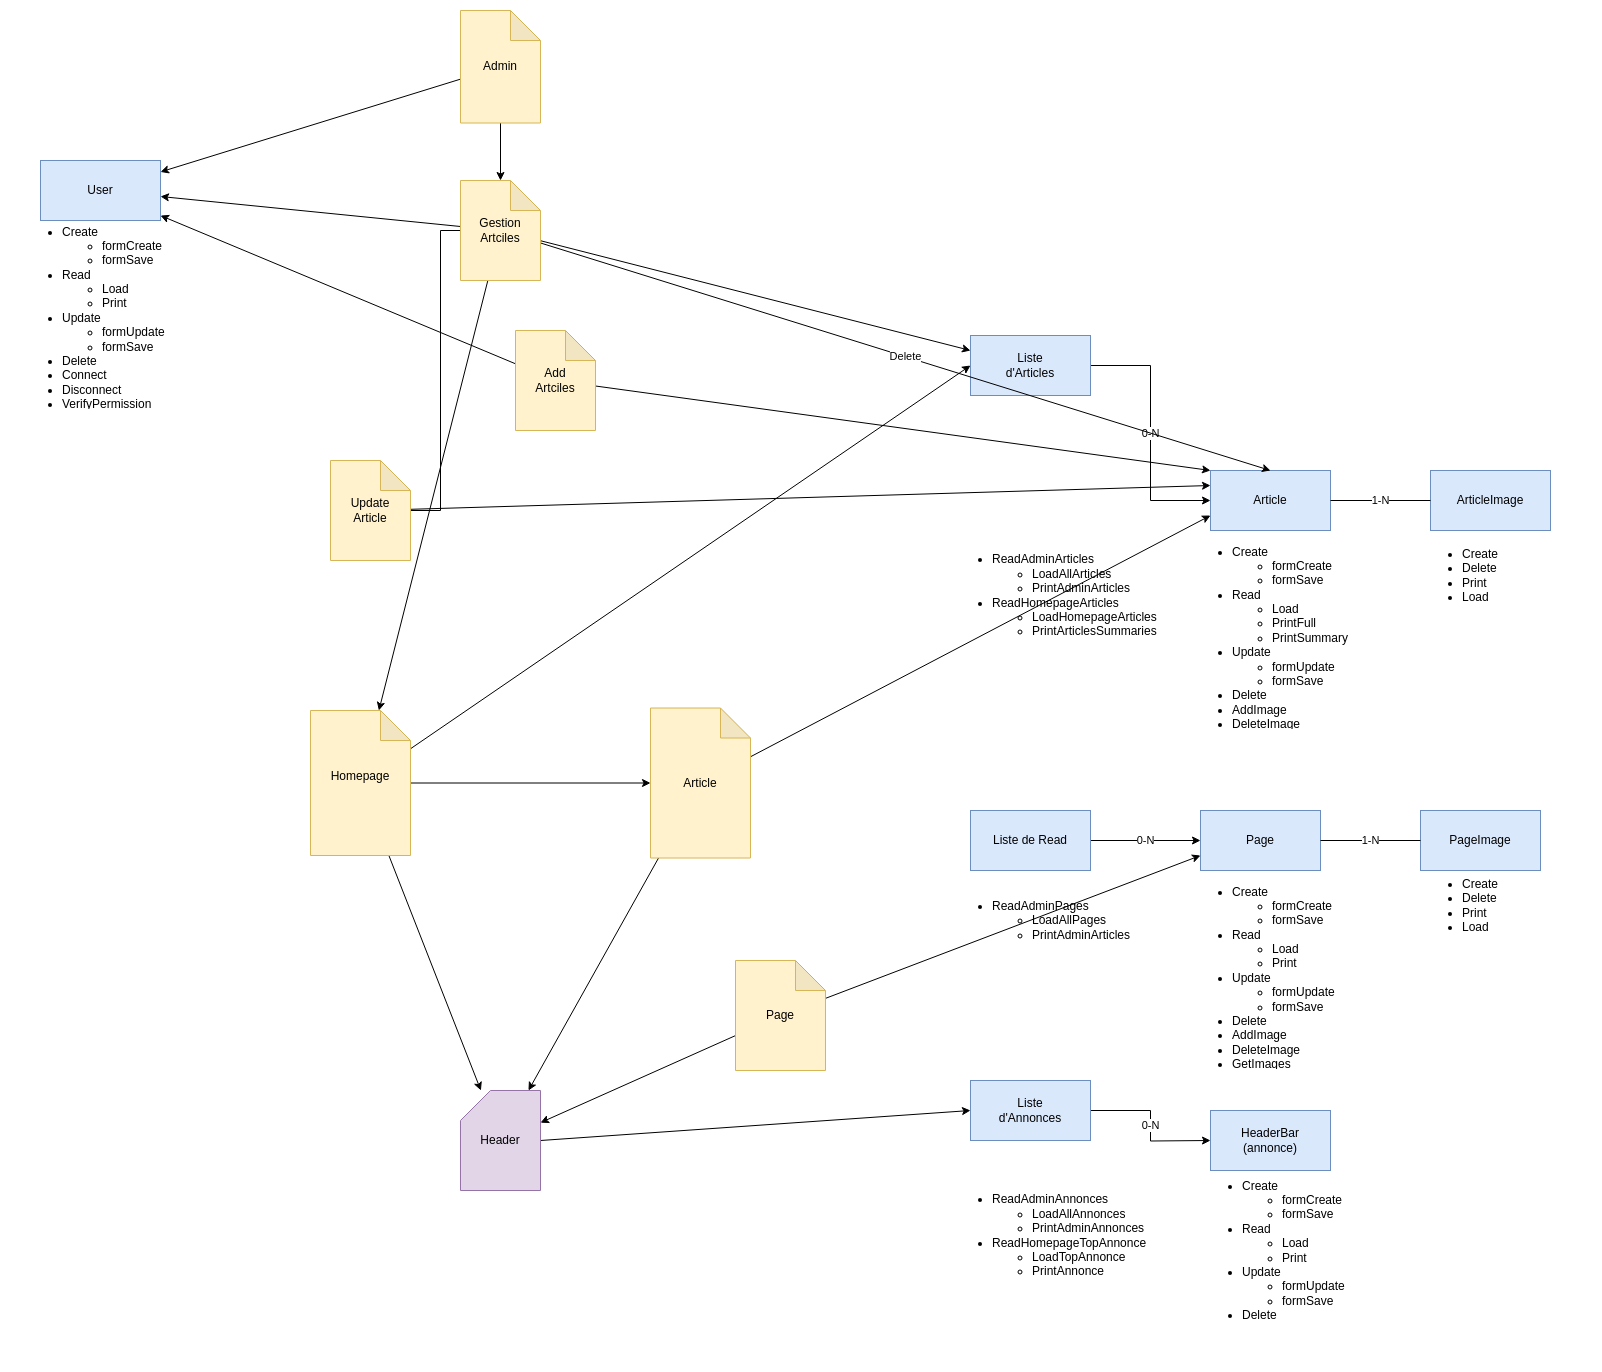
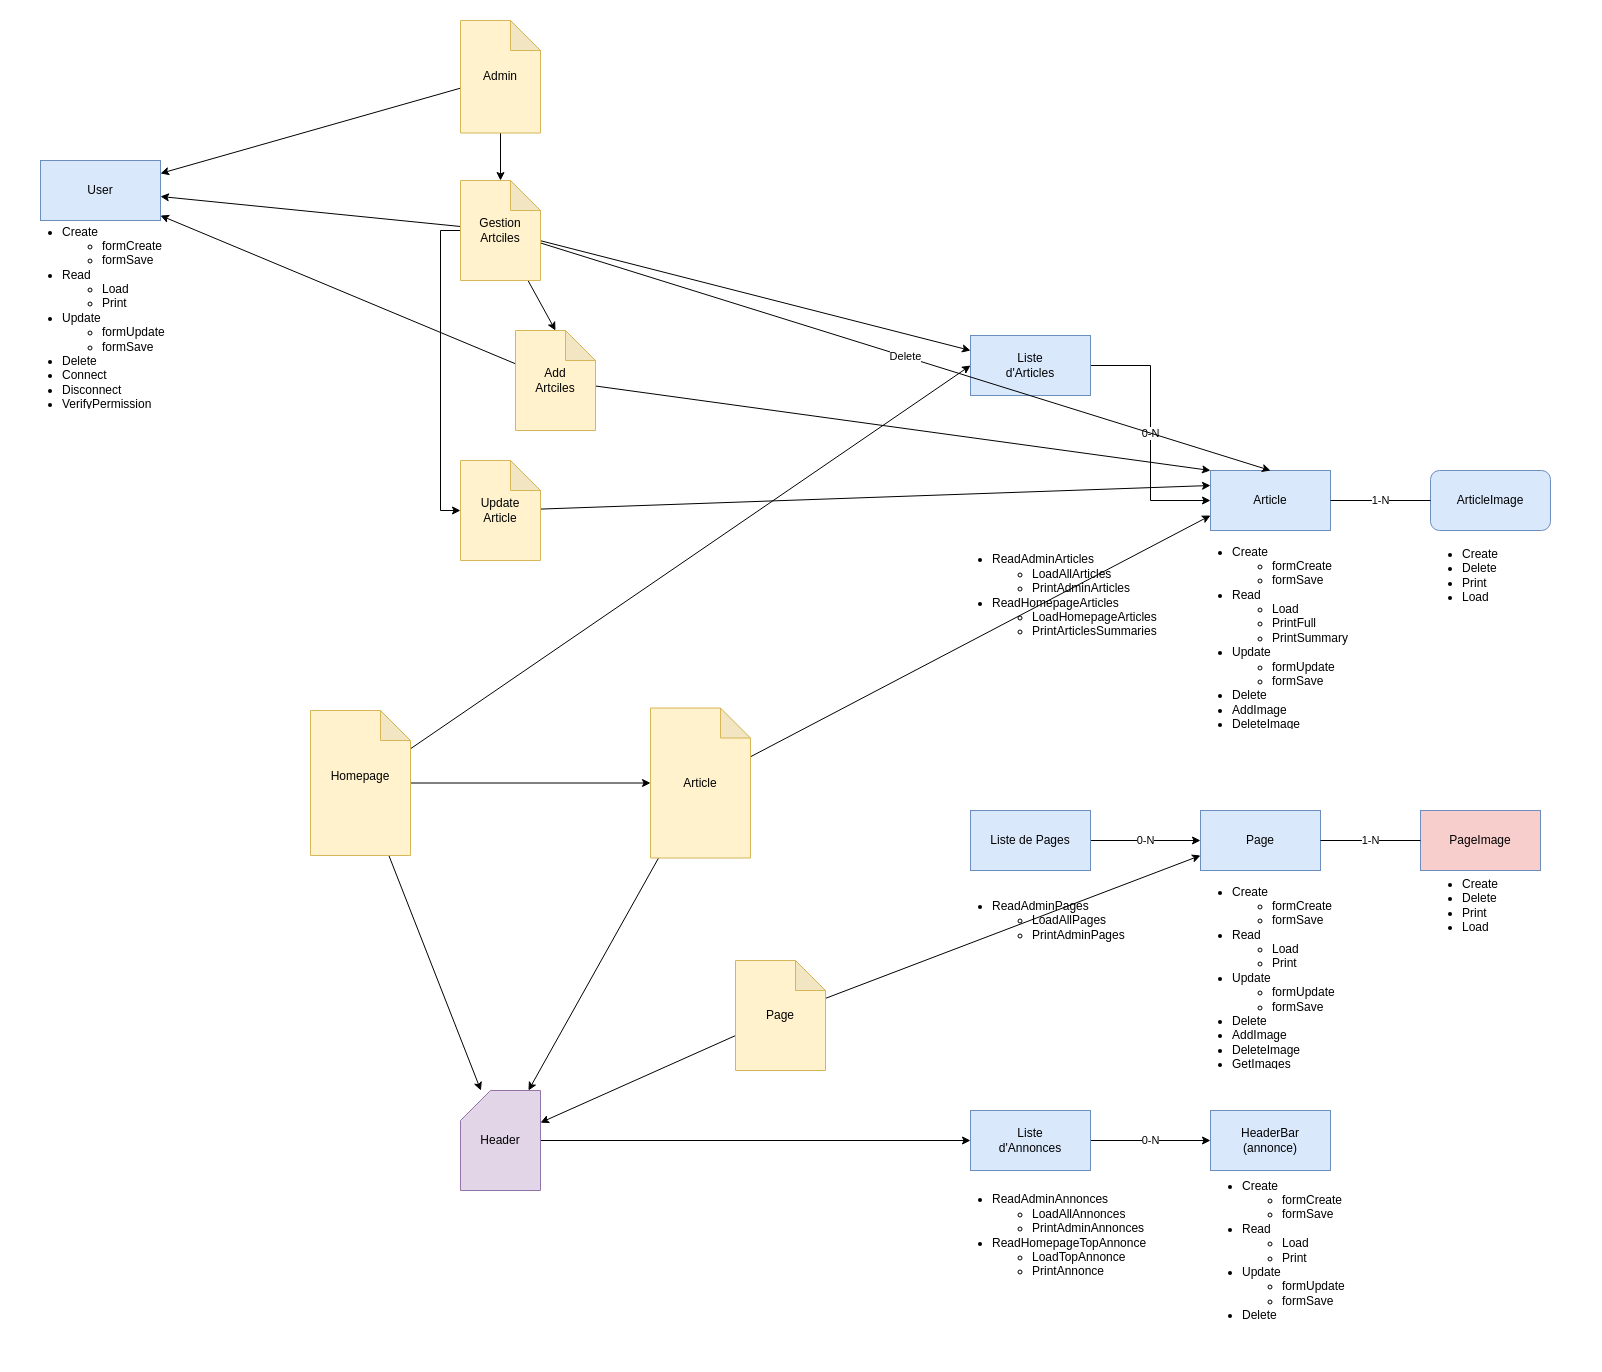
(501, 67) -> (501, 77)
(1491, 501) -> (1491, 501)
(371, 511) -> (501, 511)
(409, 590) -> (540, 303)
(1031, 841) -> (1031, 841)
(1481, 841) -> (1481, 841)
(1007, 921) -> (1000, 921)
(1031, 1111) -> (1031, 1141)
